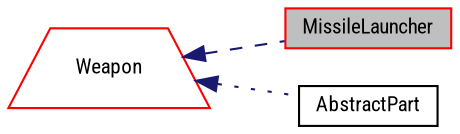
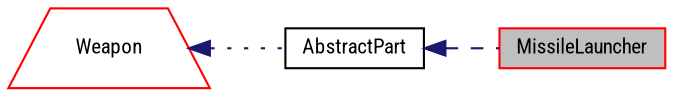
(245, 47) -> (473, 48)
